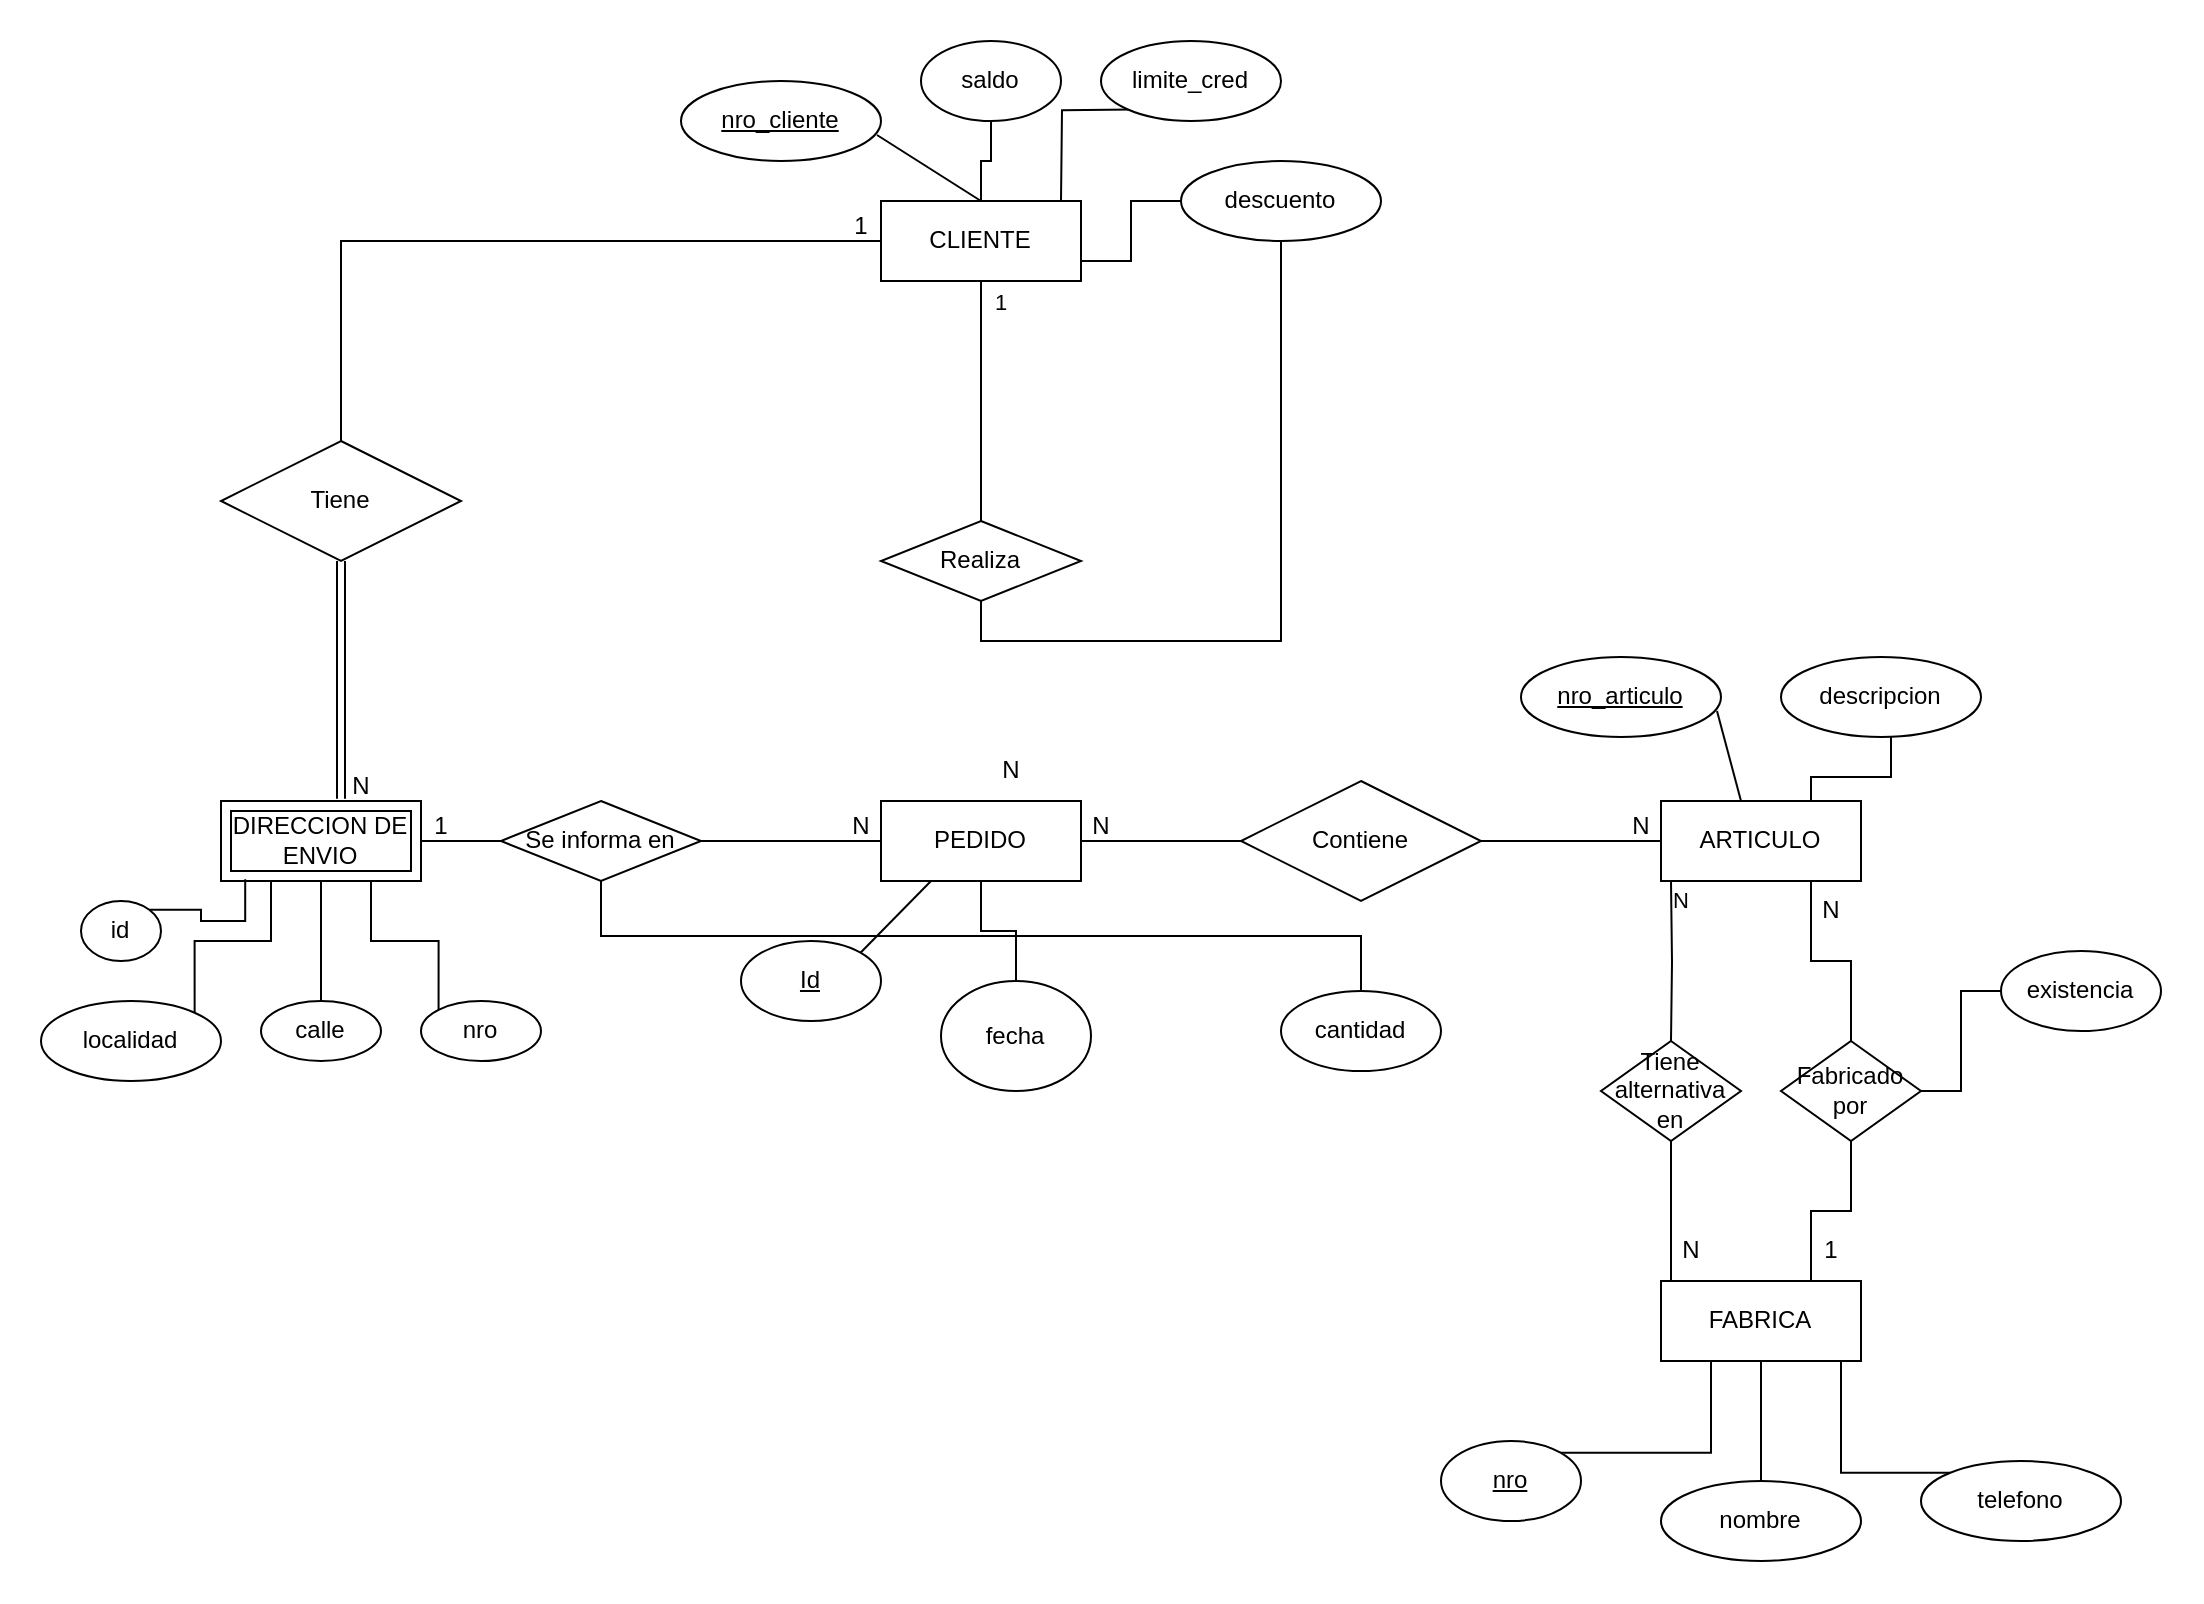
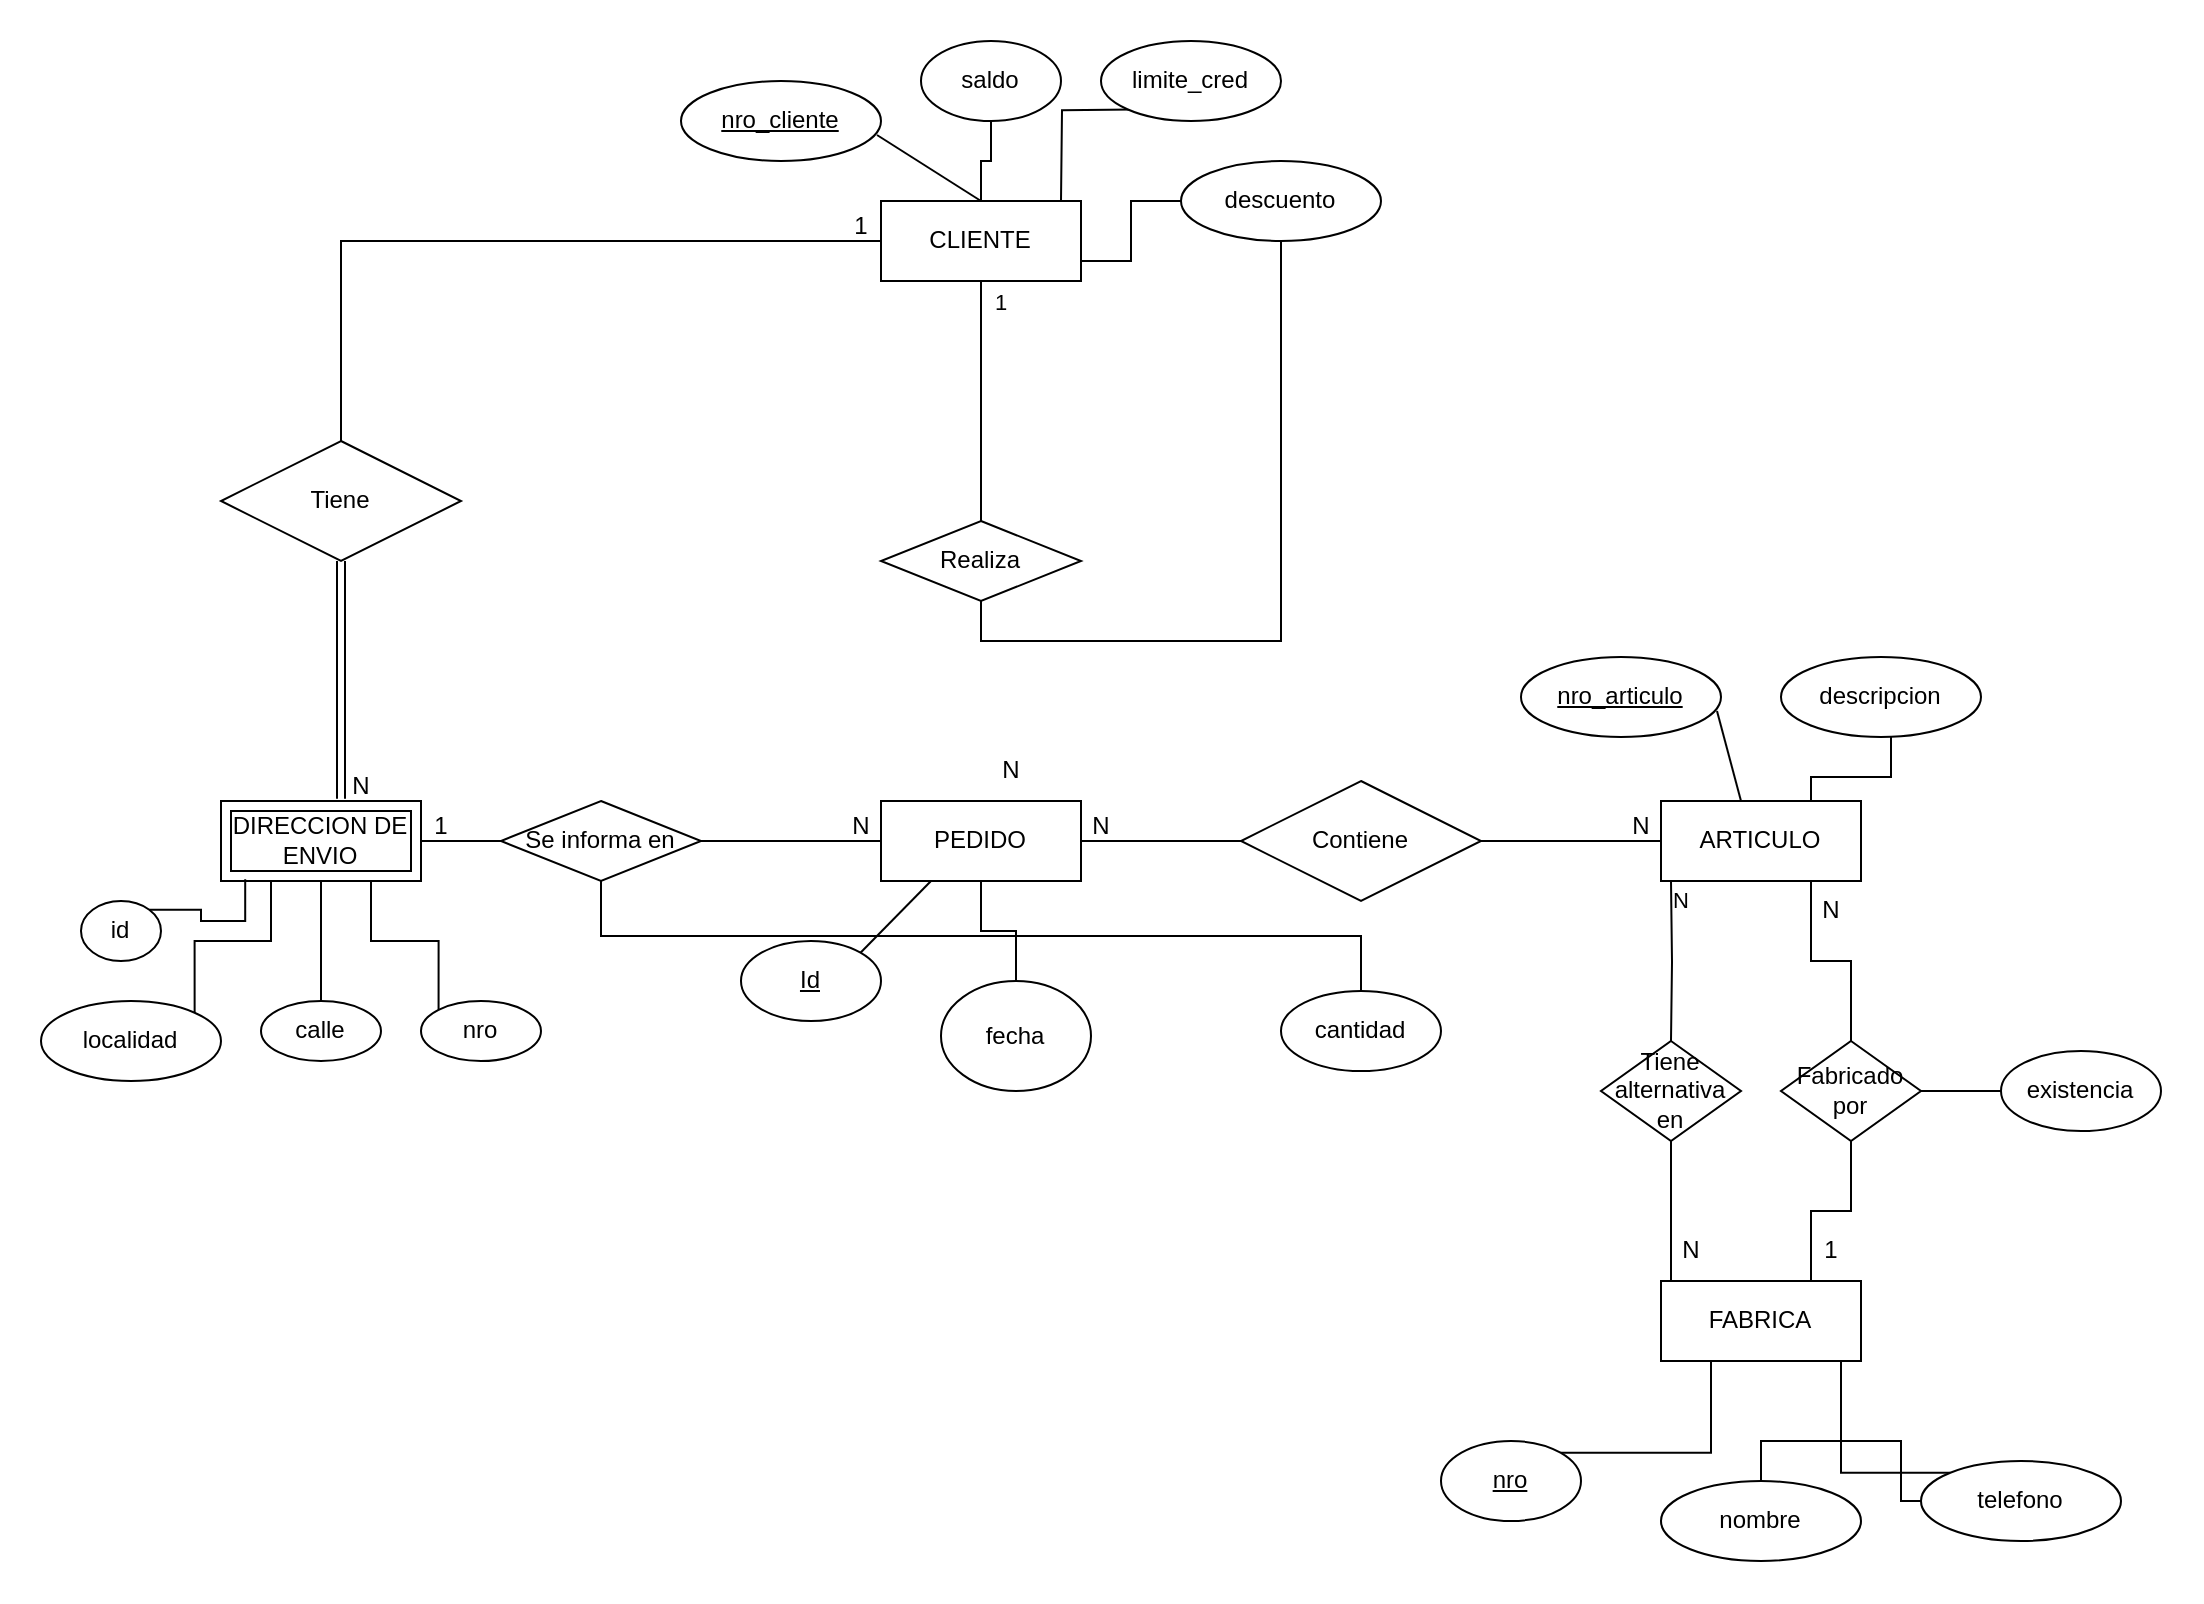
(2081, 991) -> (2081, 1091)
(1761, 1402) -> (1870, 1441)
